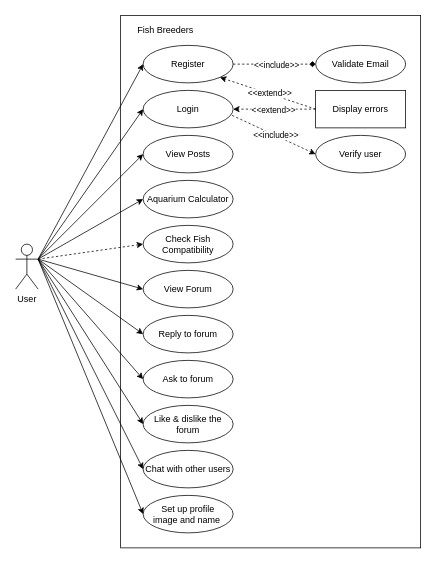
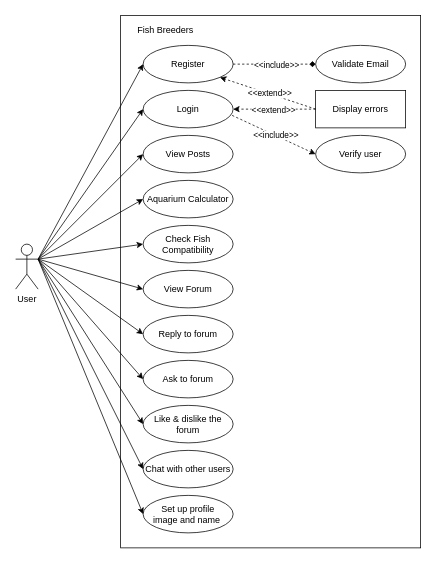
(90, 252) -> (90, 252)
